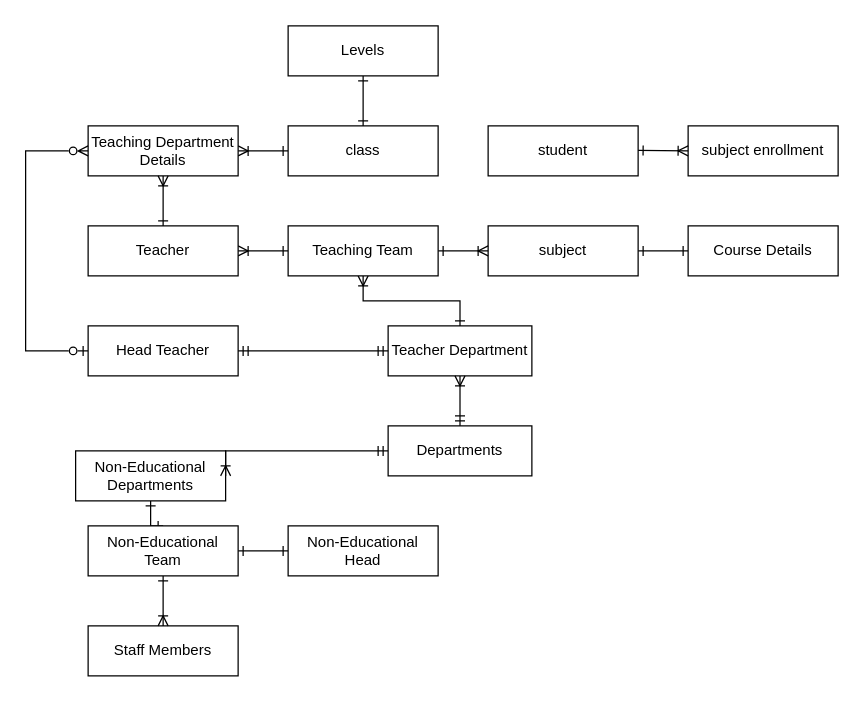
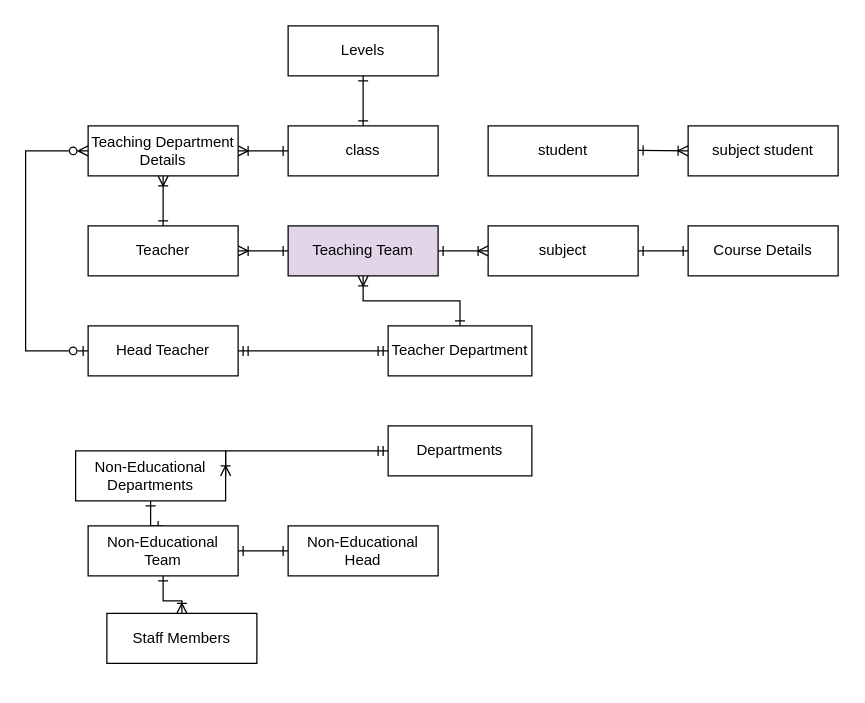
(763, 151) -> (763, 151)
(363, 251) -> (363, 251)
(460, 401) -> none
(163, 651) -> (182, 638)
